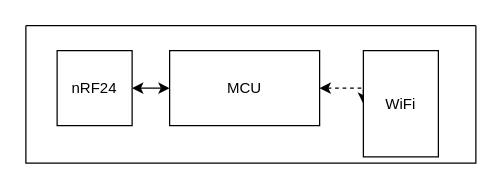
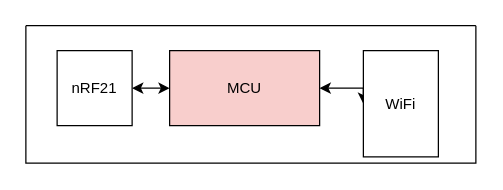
(94, 88) -> (94, 88)
(244, 88) -> (244, 88)
(347, 88) -> (347, 88)
